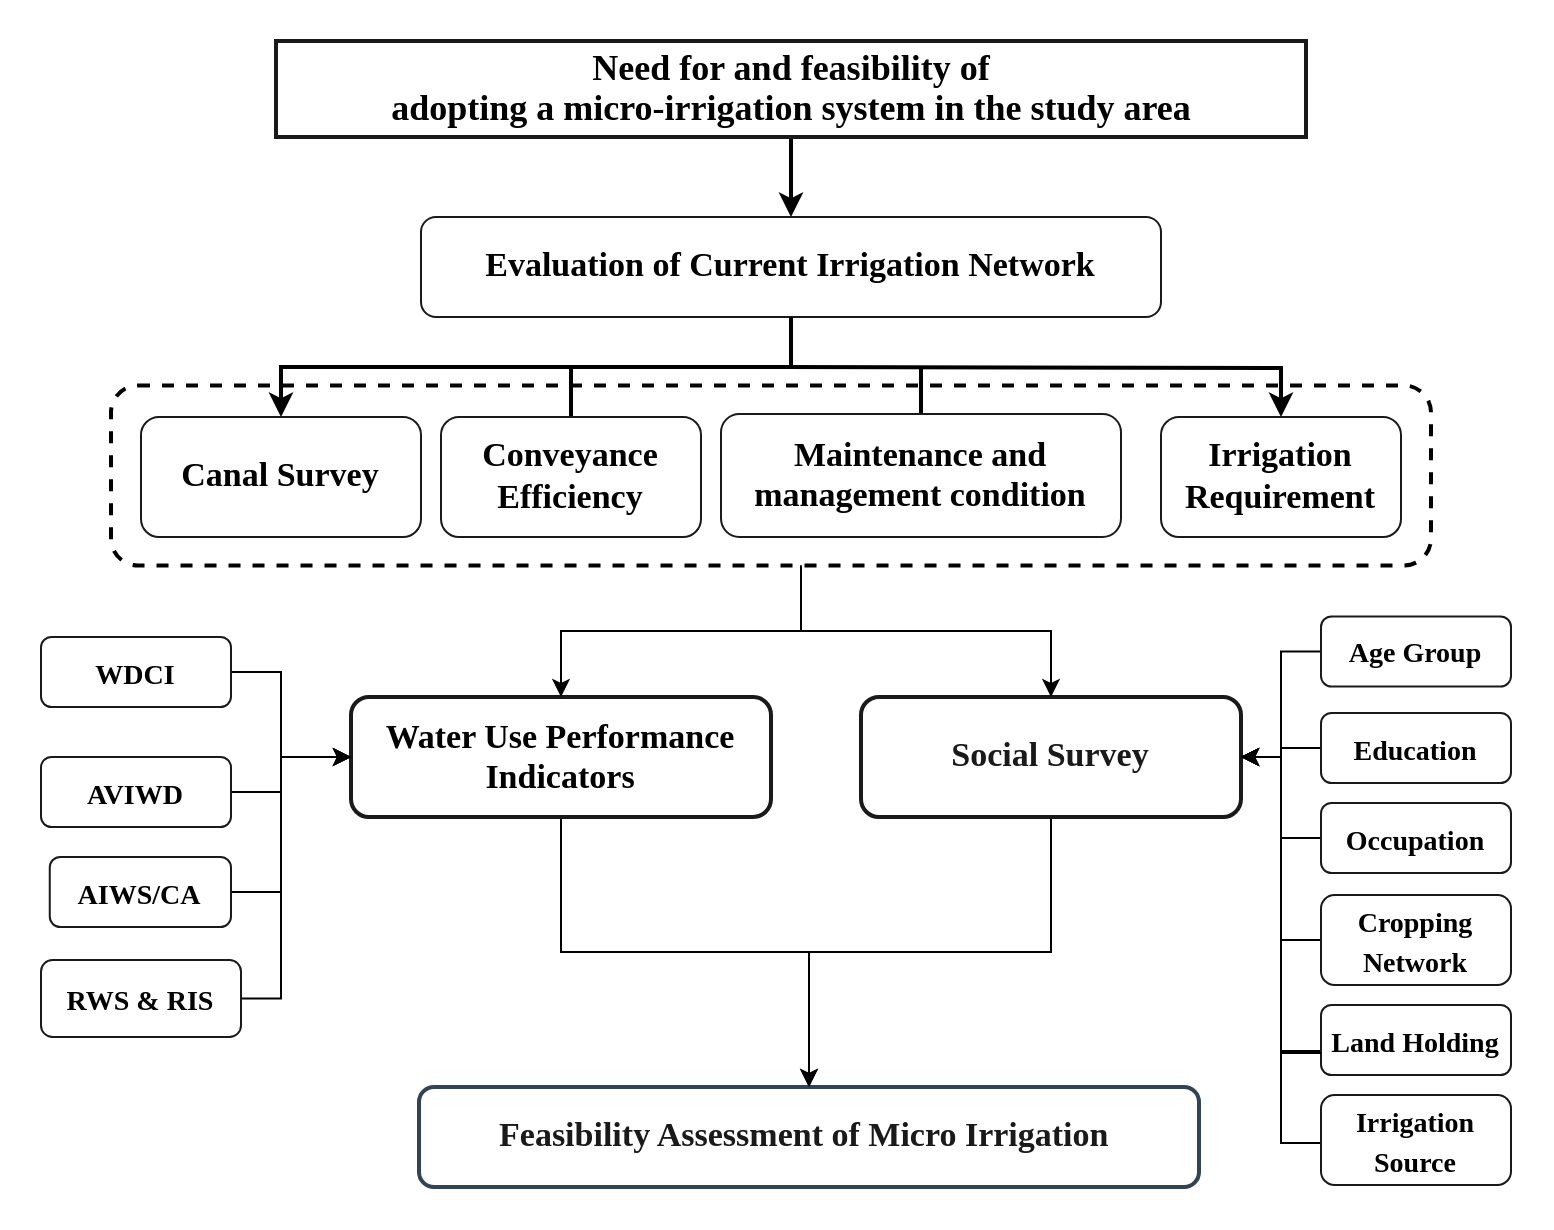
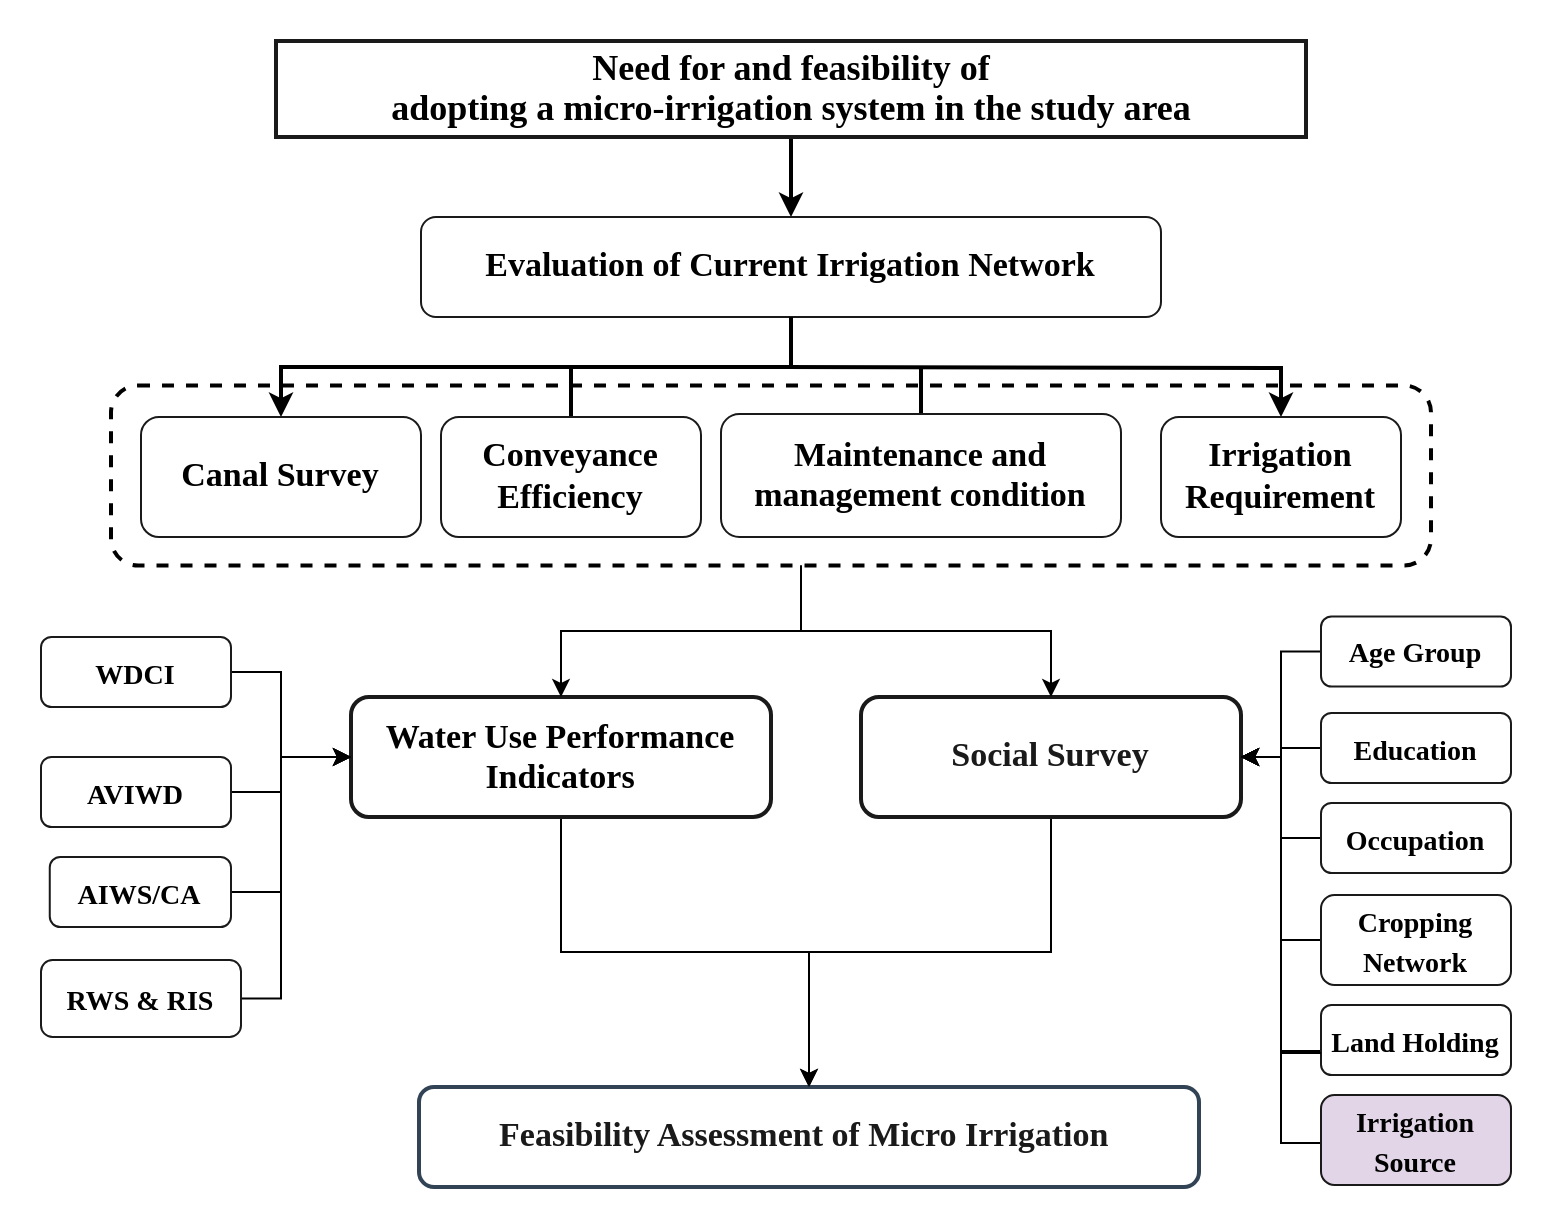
(1416, 1140) -> (1416, 1140)
